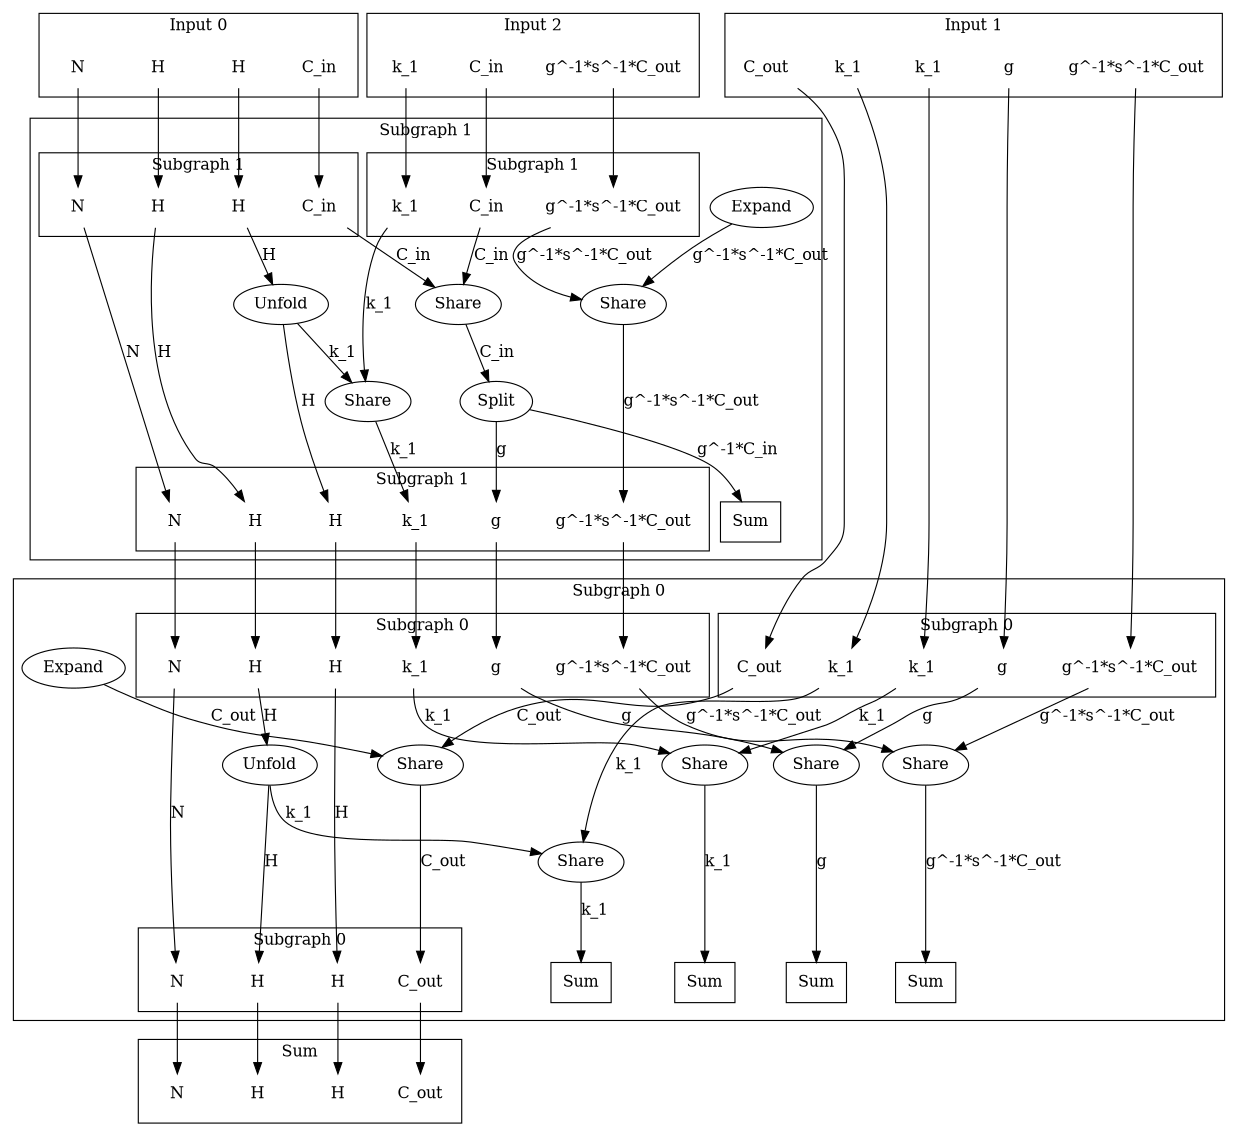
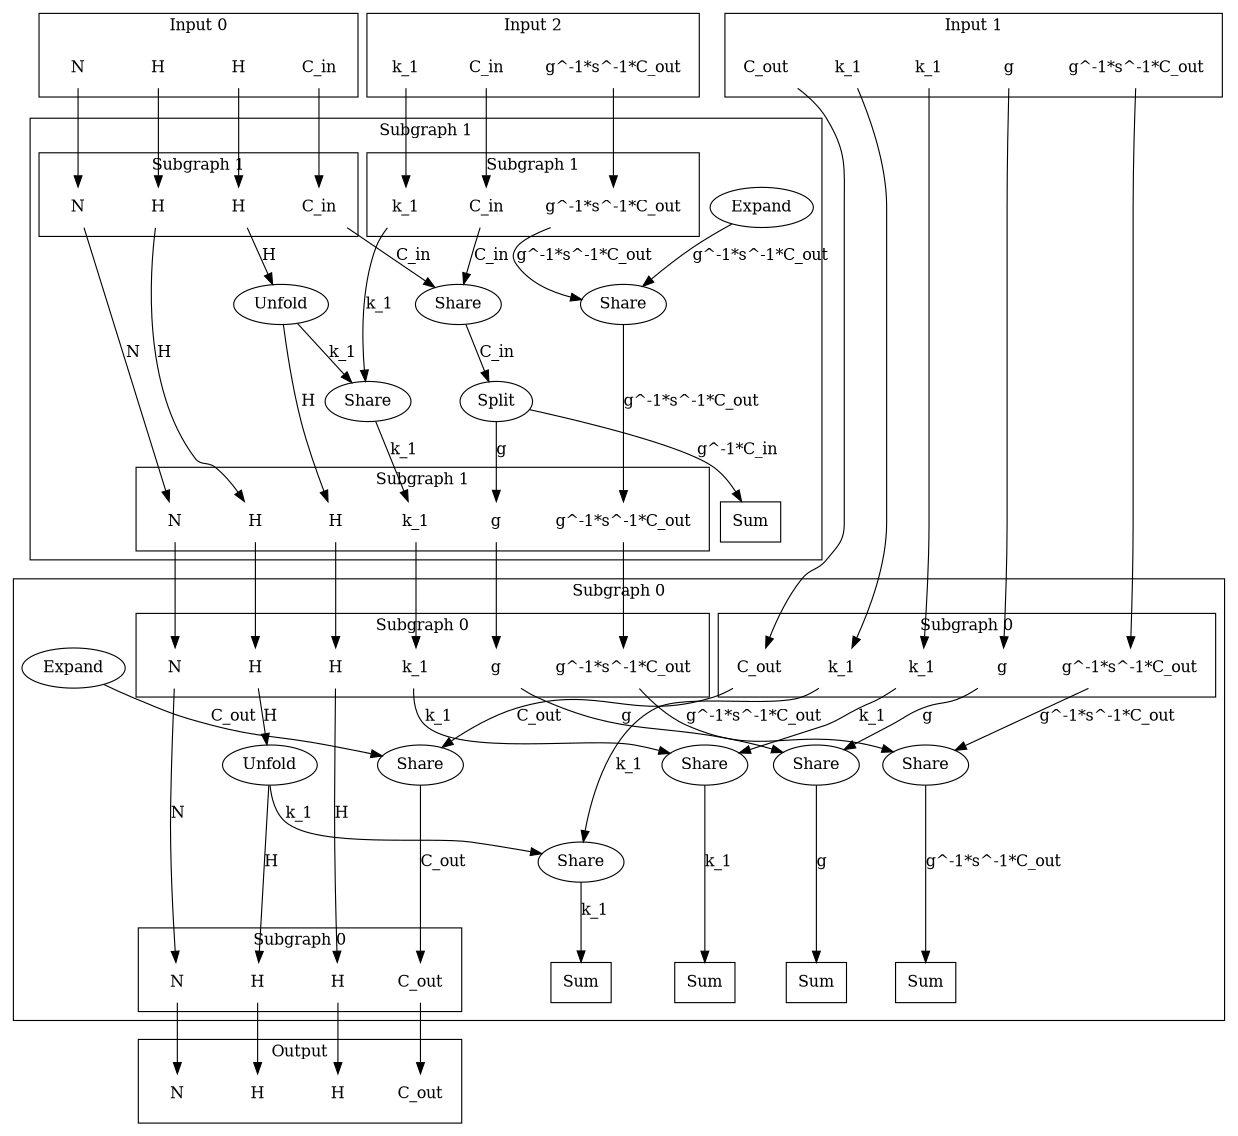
(300, 1052) -> (300, 1052)
